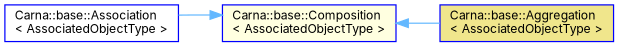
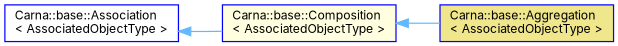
(194, 15) -> (207, 31)
